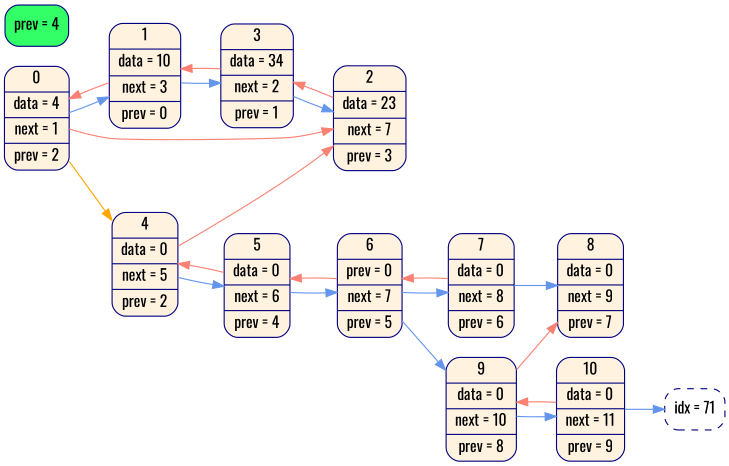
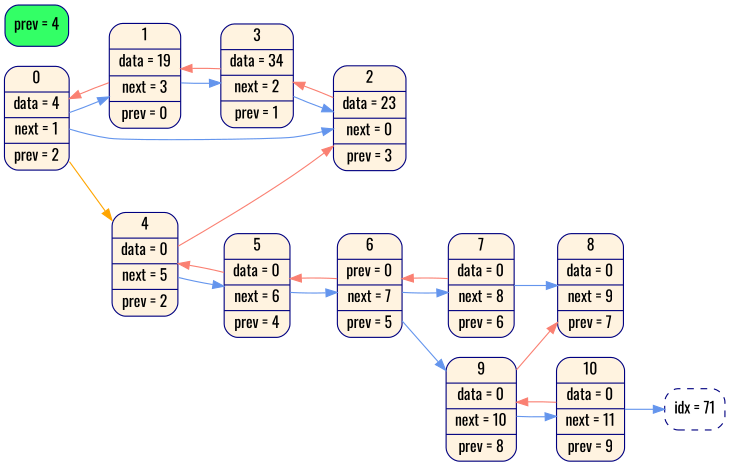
(145, 62) -> (145, 62)
(370, 130) -> (370, 130)
(195, 140) -> (195, 140)
